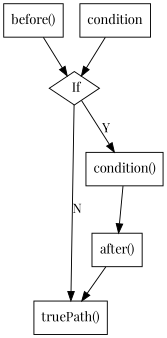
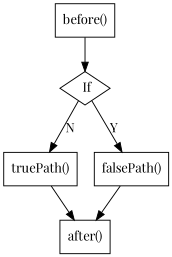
(115, 20) -> none
(125, 169) -> (131, 169)
(97, 280) -> (60, 199)
